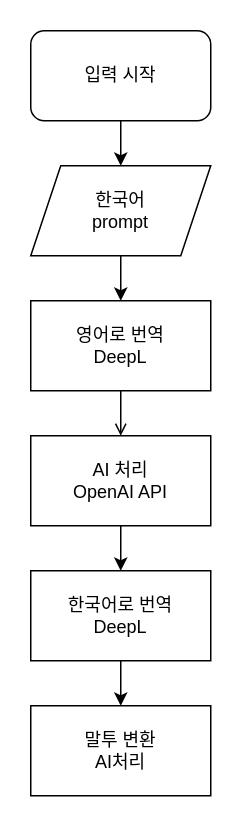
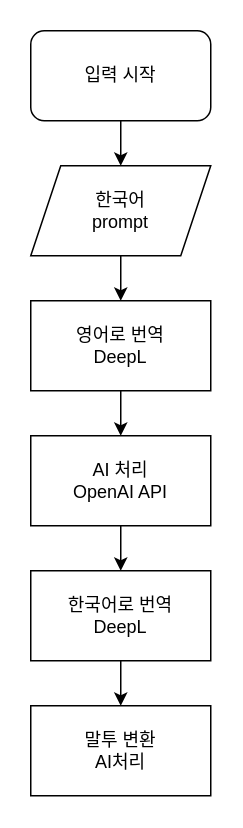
(121, 426) -> (121, 424)
